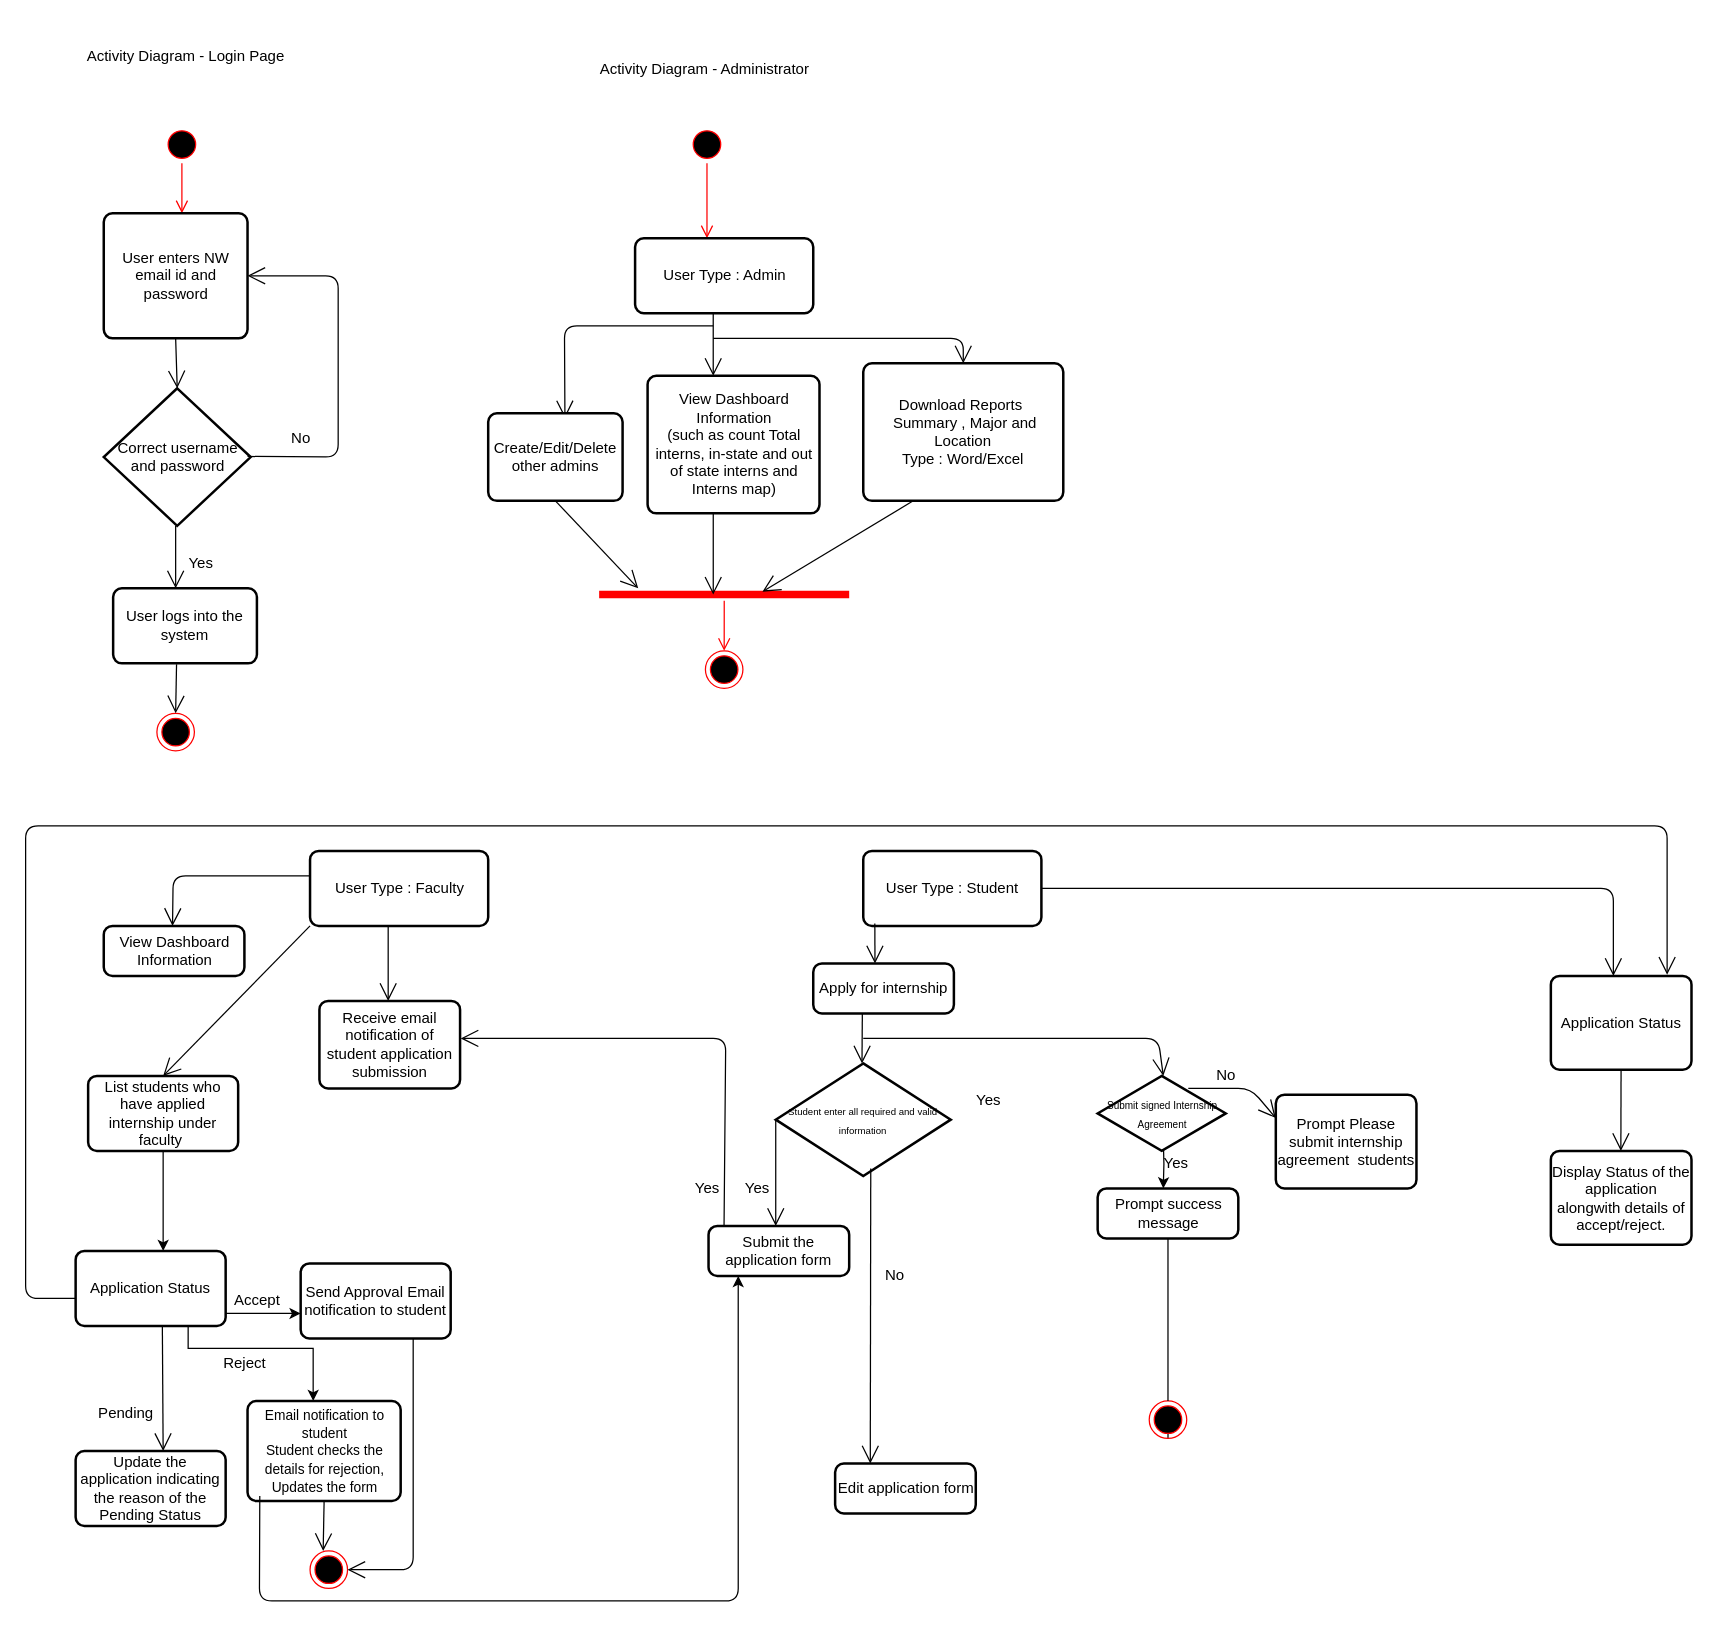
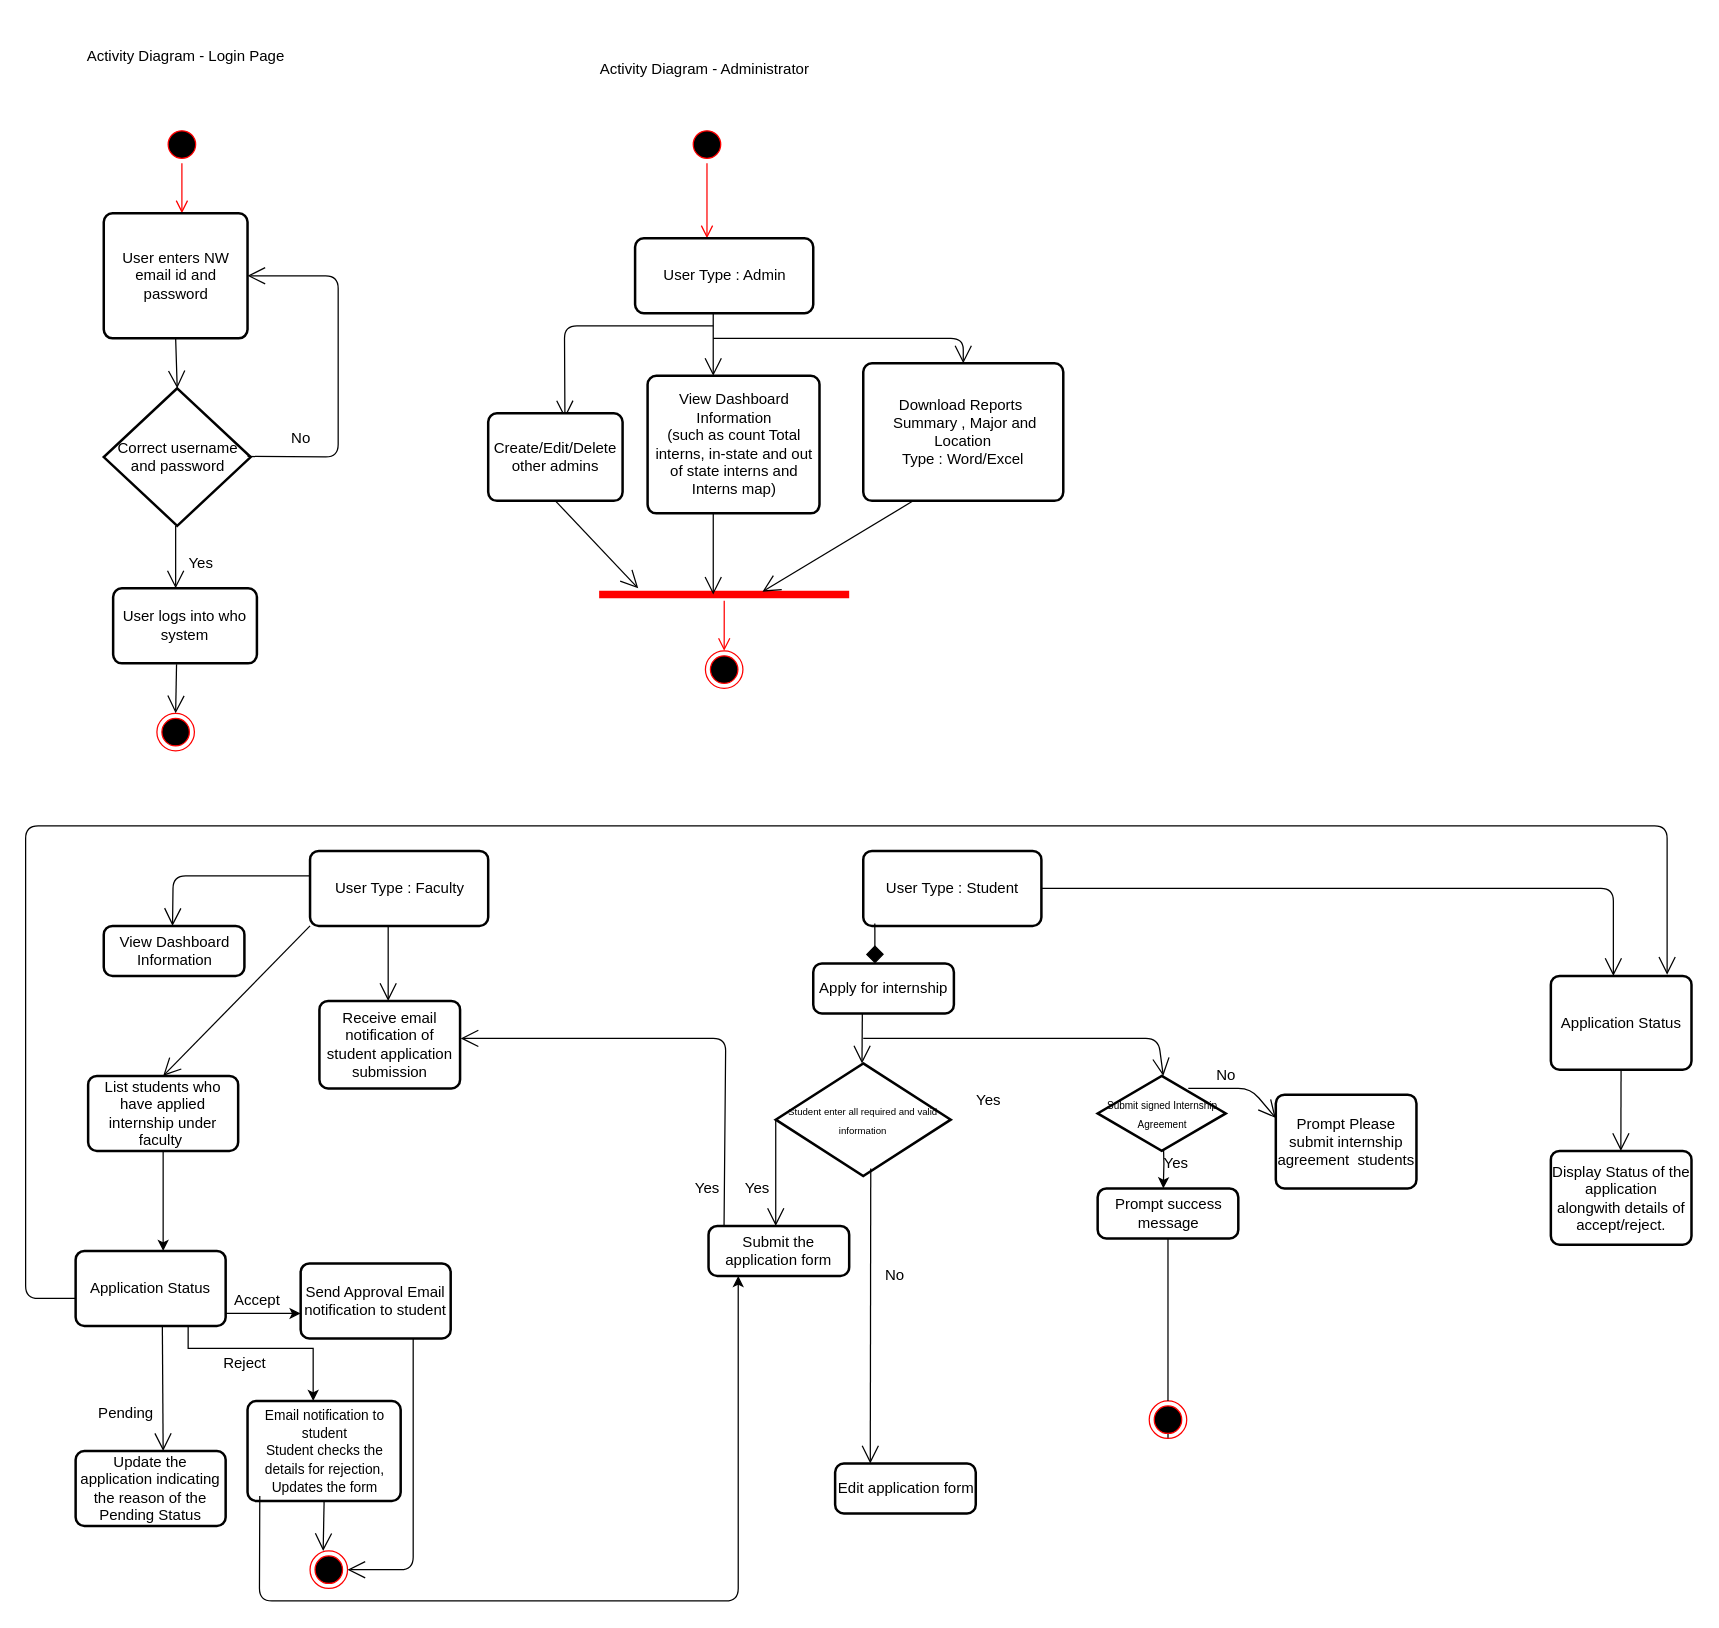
(185, 626) -> (185, 626)
(875, 952) -> (875, 945)
